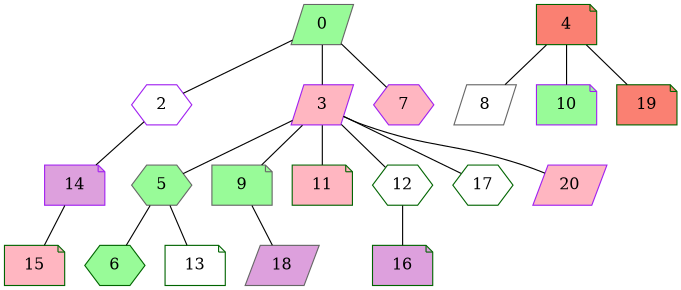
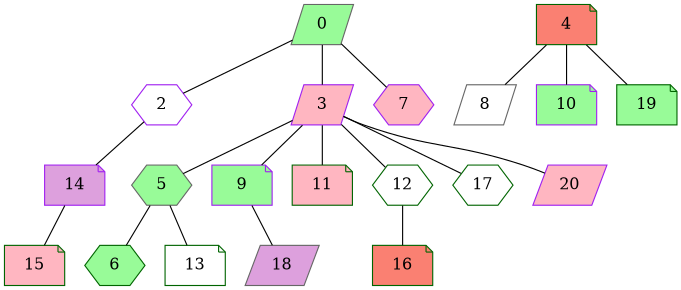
(647, 105) -> (647, 105)
(242, 185) -> (242, 185)
(403, 265) -> (403, 265)
